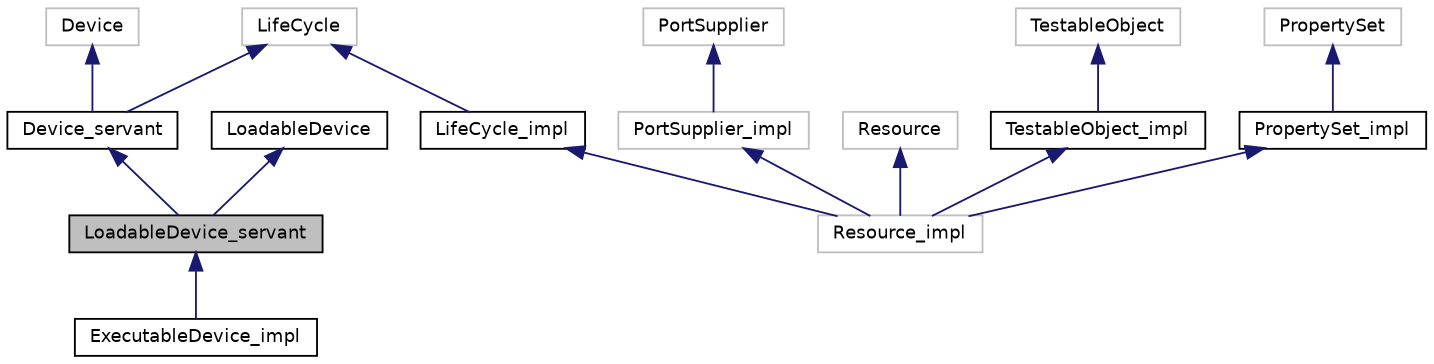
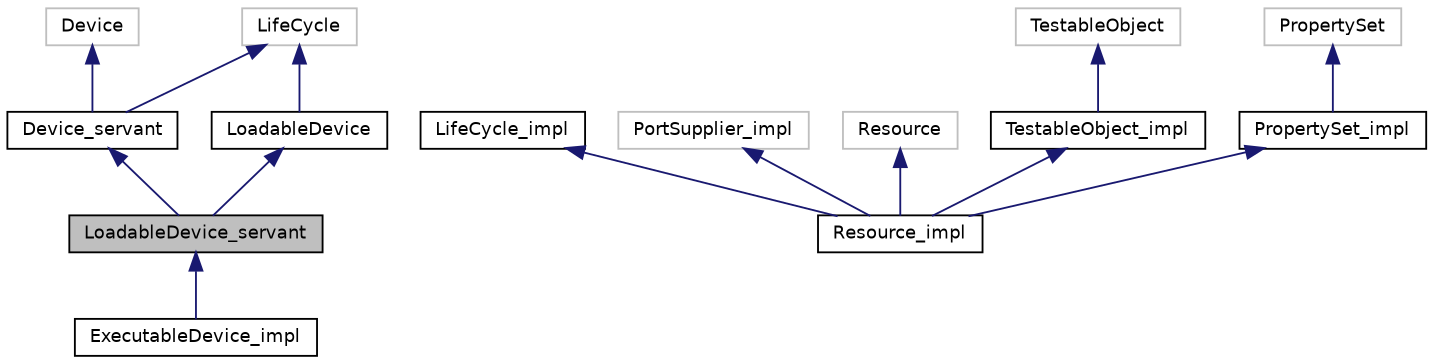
(714, 27) -> none
(410, 83) -> (299, 88)
(900, 234) -> (900, 234)
